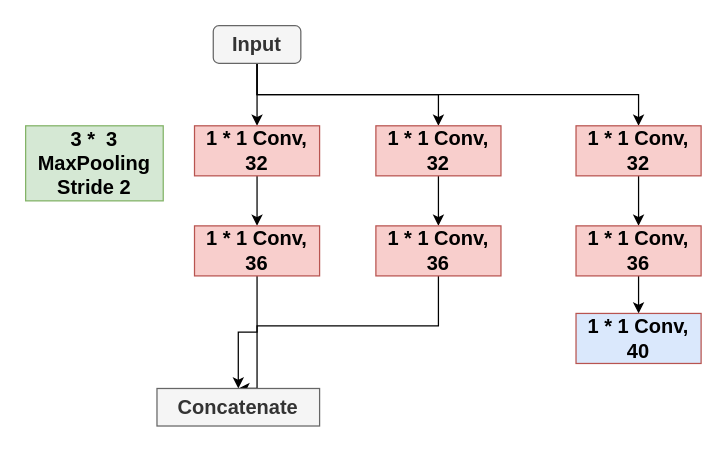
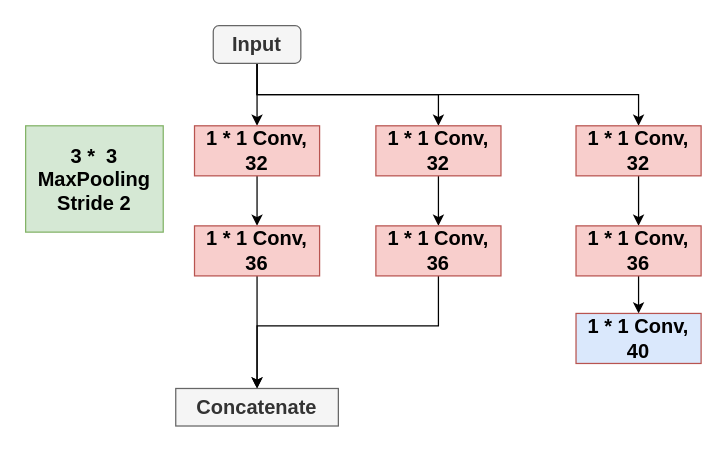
(94, 163) -> (94, 179)
(238, 407) -> (257, 407)
